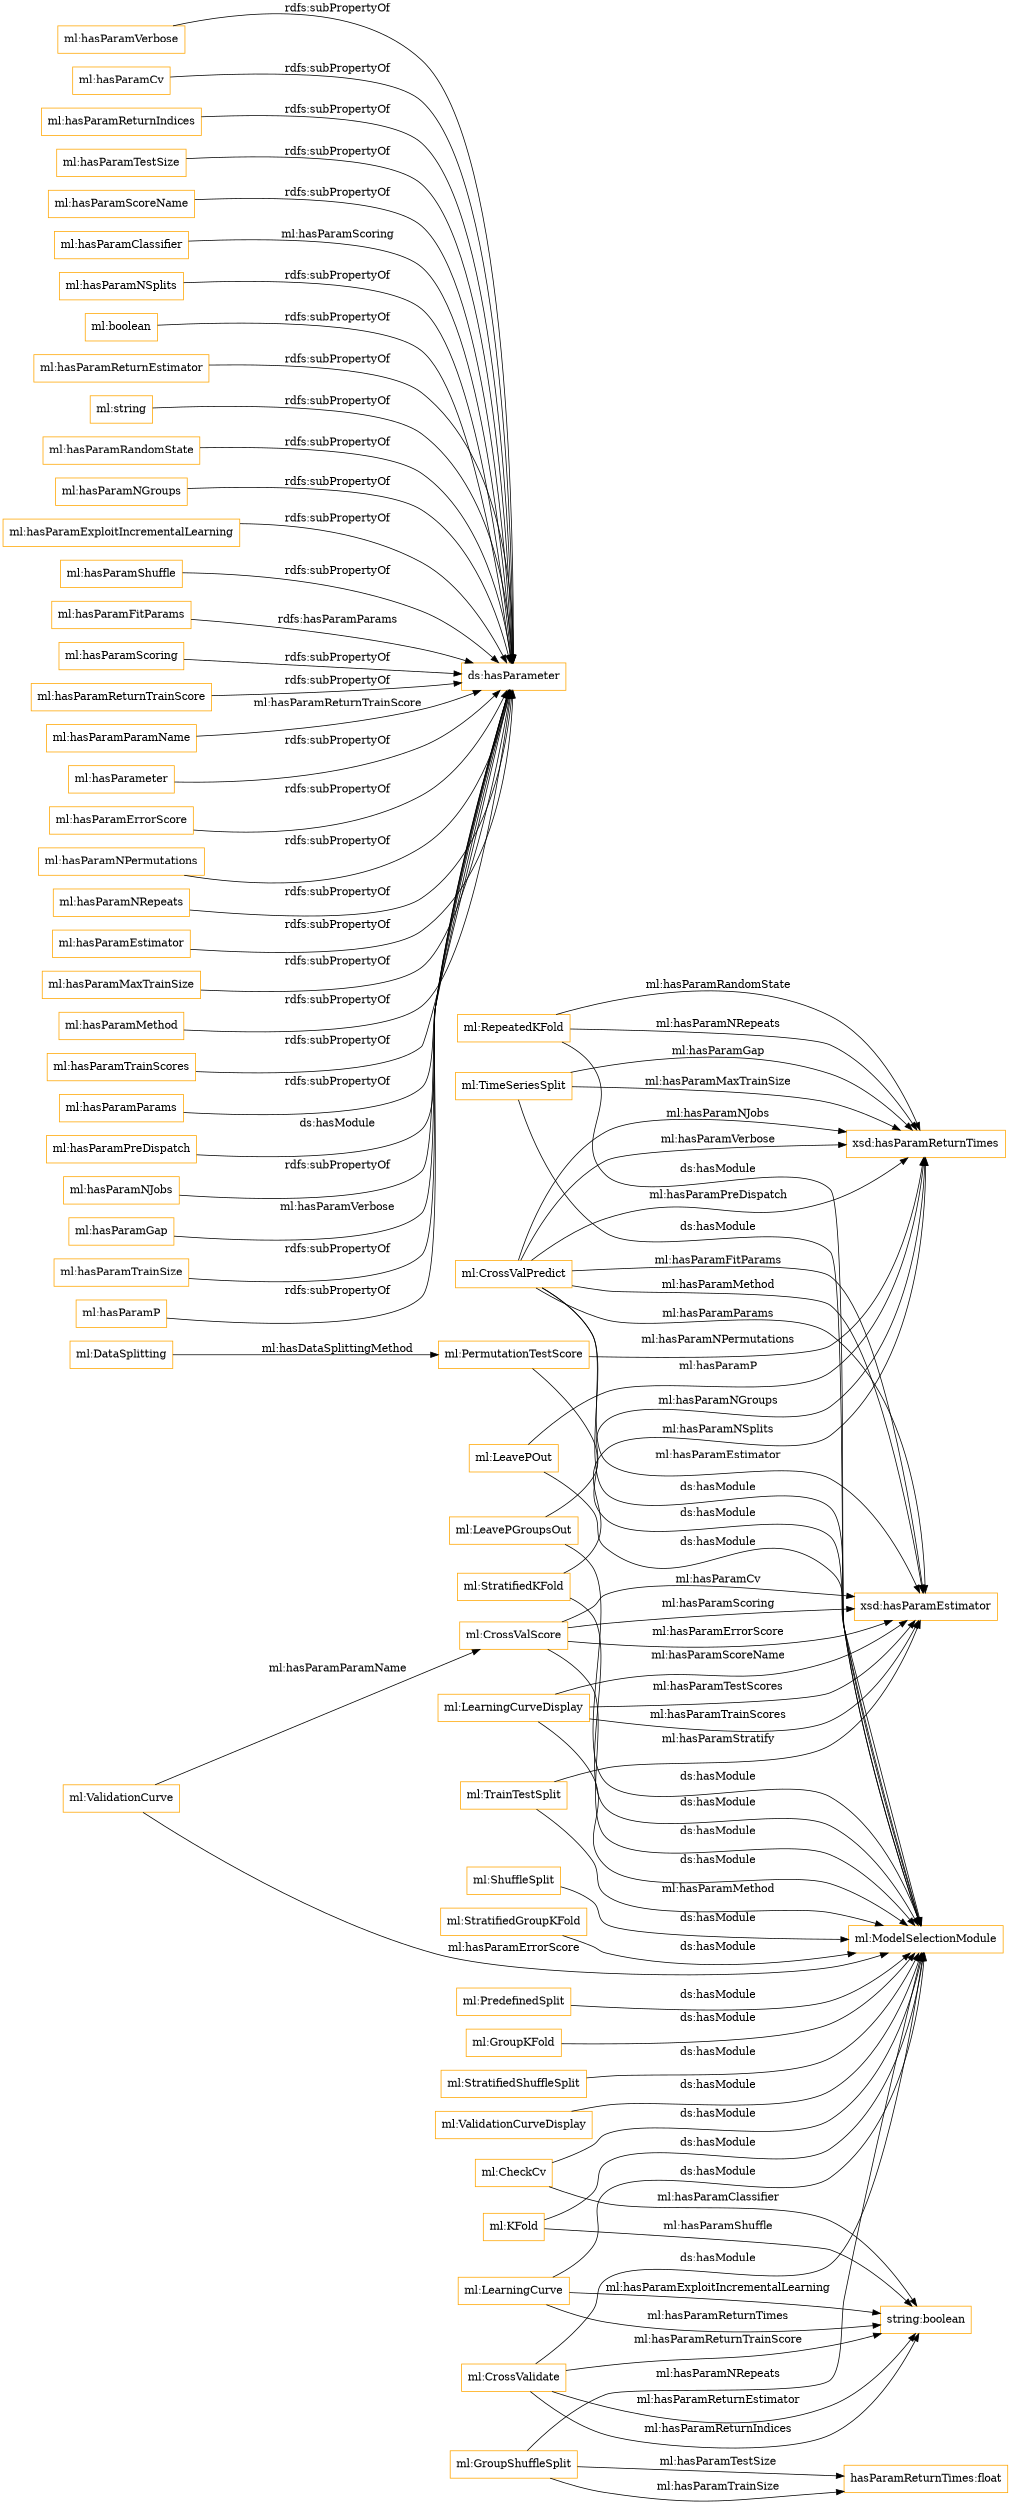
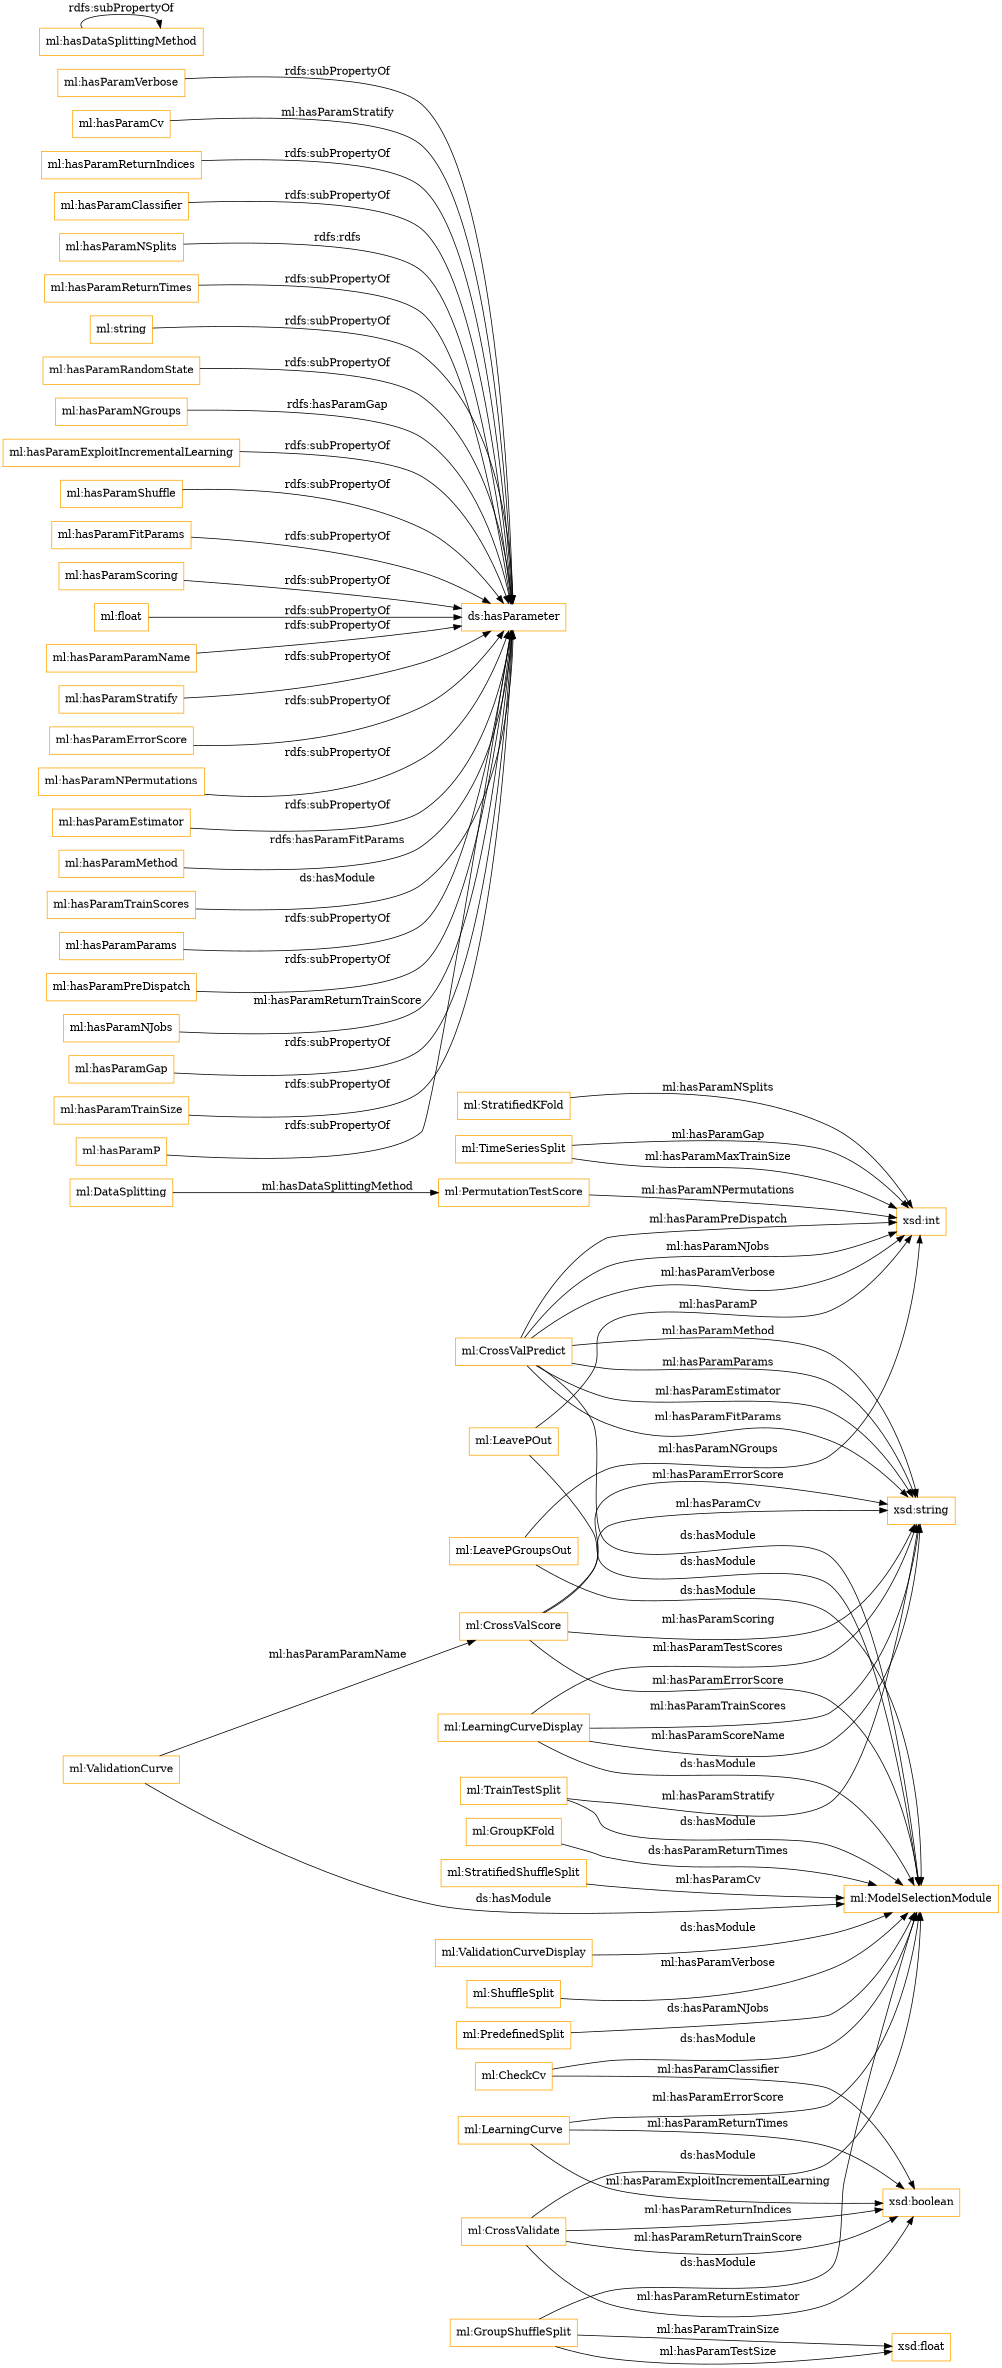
none -> (121, 42)
(338, 69) -> (338, 113)
(121, 163) -> none
(121, 204) -> none
(338, 235) -> (338, 196)
(338, 276) -> (338, 238)
(121, 327) -> (121, 288)
(121, 368) -> none
(338, 482) -> (338, 405)
(338, 620) -> (338, 537)
(121, 697) -> (121, 617)
(338, 704) -> (338, 626)
(121, 779) -> (121, 699)
(121, 903) -> none
(121, 985) -> none
(338, 1000) -> (338, 841)
(514, 1028) -> none
(338, 1041) -> (338, 879)
(338, 1124) -> (338, 960)
(926, 1144) -> (921, 1222)
(338, 1166) -> (338, 1001)
(338, 1208) -> (338, 1043)
(832, 1261) -> none
(824, 1534) -> none
(926, 1607) -> (921, 1511)
(668, 1823) -> none
(718, 1832) -> (718, 1681)
(718, 1889) -> (718, 1823)
(718, 1918) -> (718, 1963)
(514, 1922) -> none
(514, 1948) -> (514, 1899)
(718, 1995) -> (718, 2009)
(718, 2018) -> (718, 1851)
(718, 2052) -> (718, 1880)
(718, 2172) -> (718, 2098)
(514, 2227) -> none
(926, 2320) -> (921, 2203)
(718, 2374) -> (718, 2263)
(926, 2479) -> (921, 2347)
